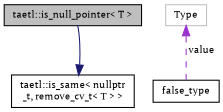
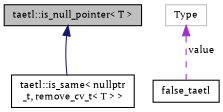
(80, 45) -> (66, 56)
(186, 91) -> (186, 91)
